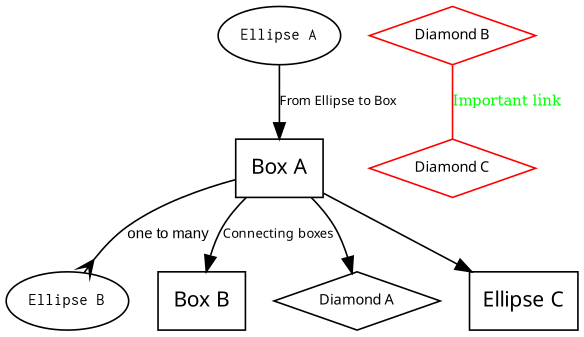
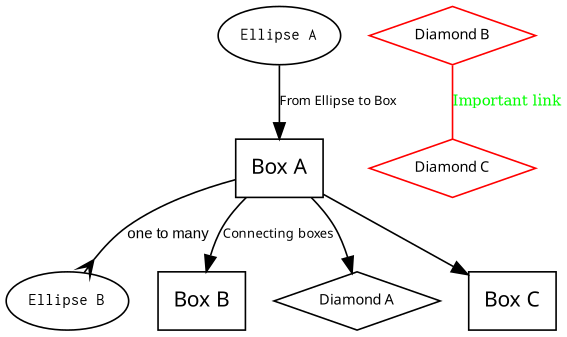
(524, 301) -> (512, 301)
